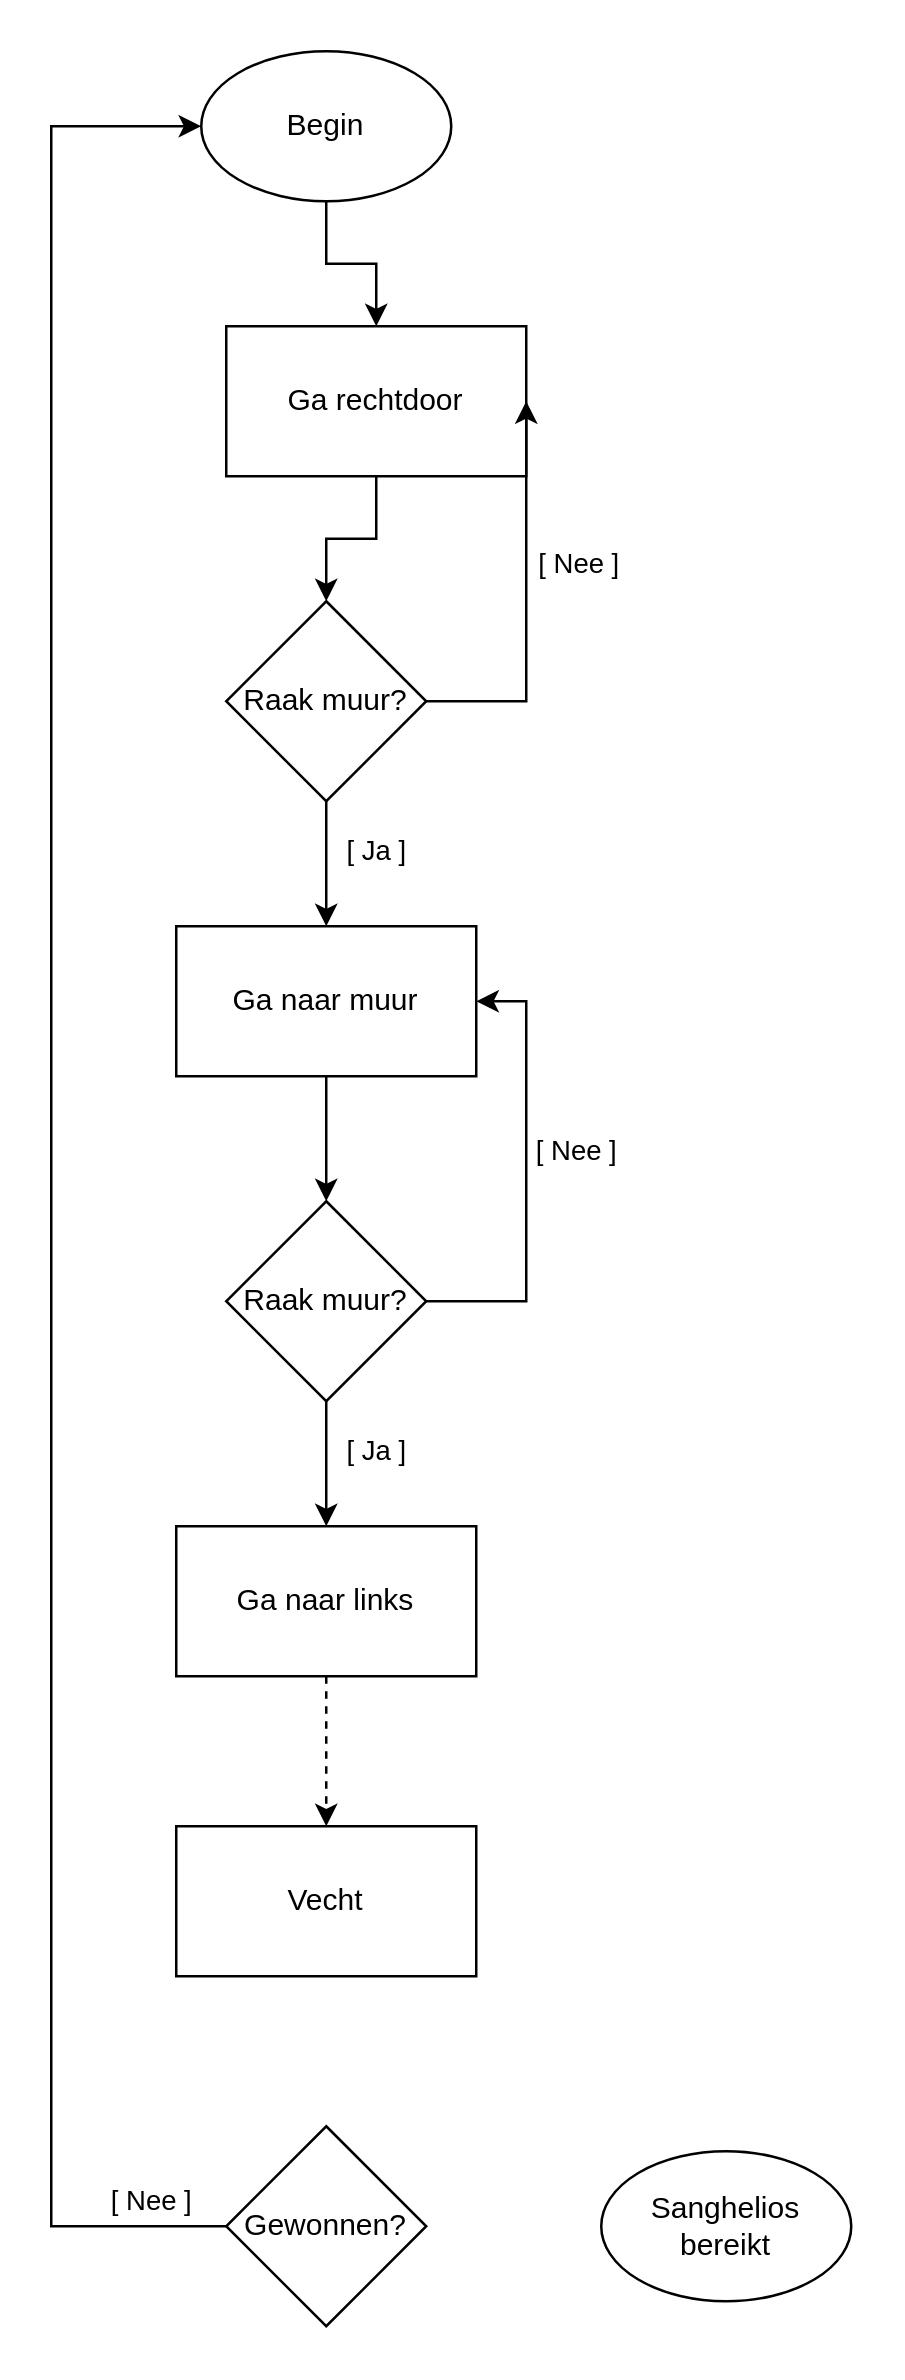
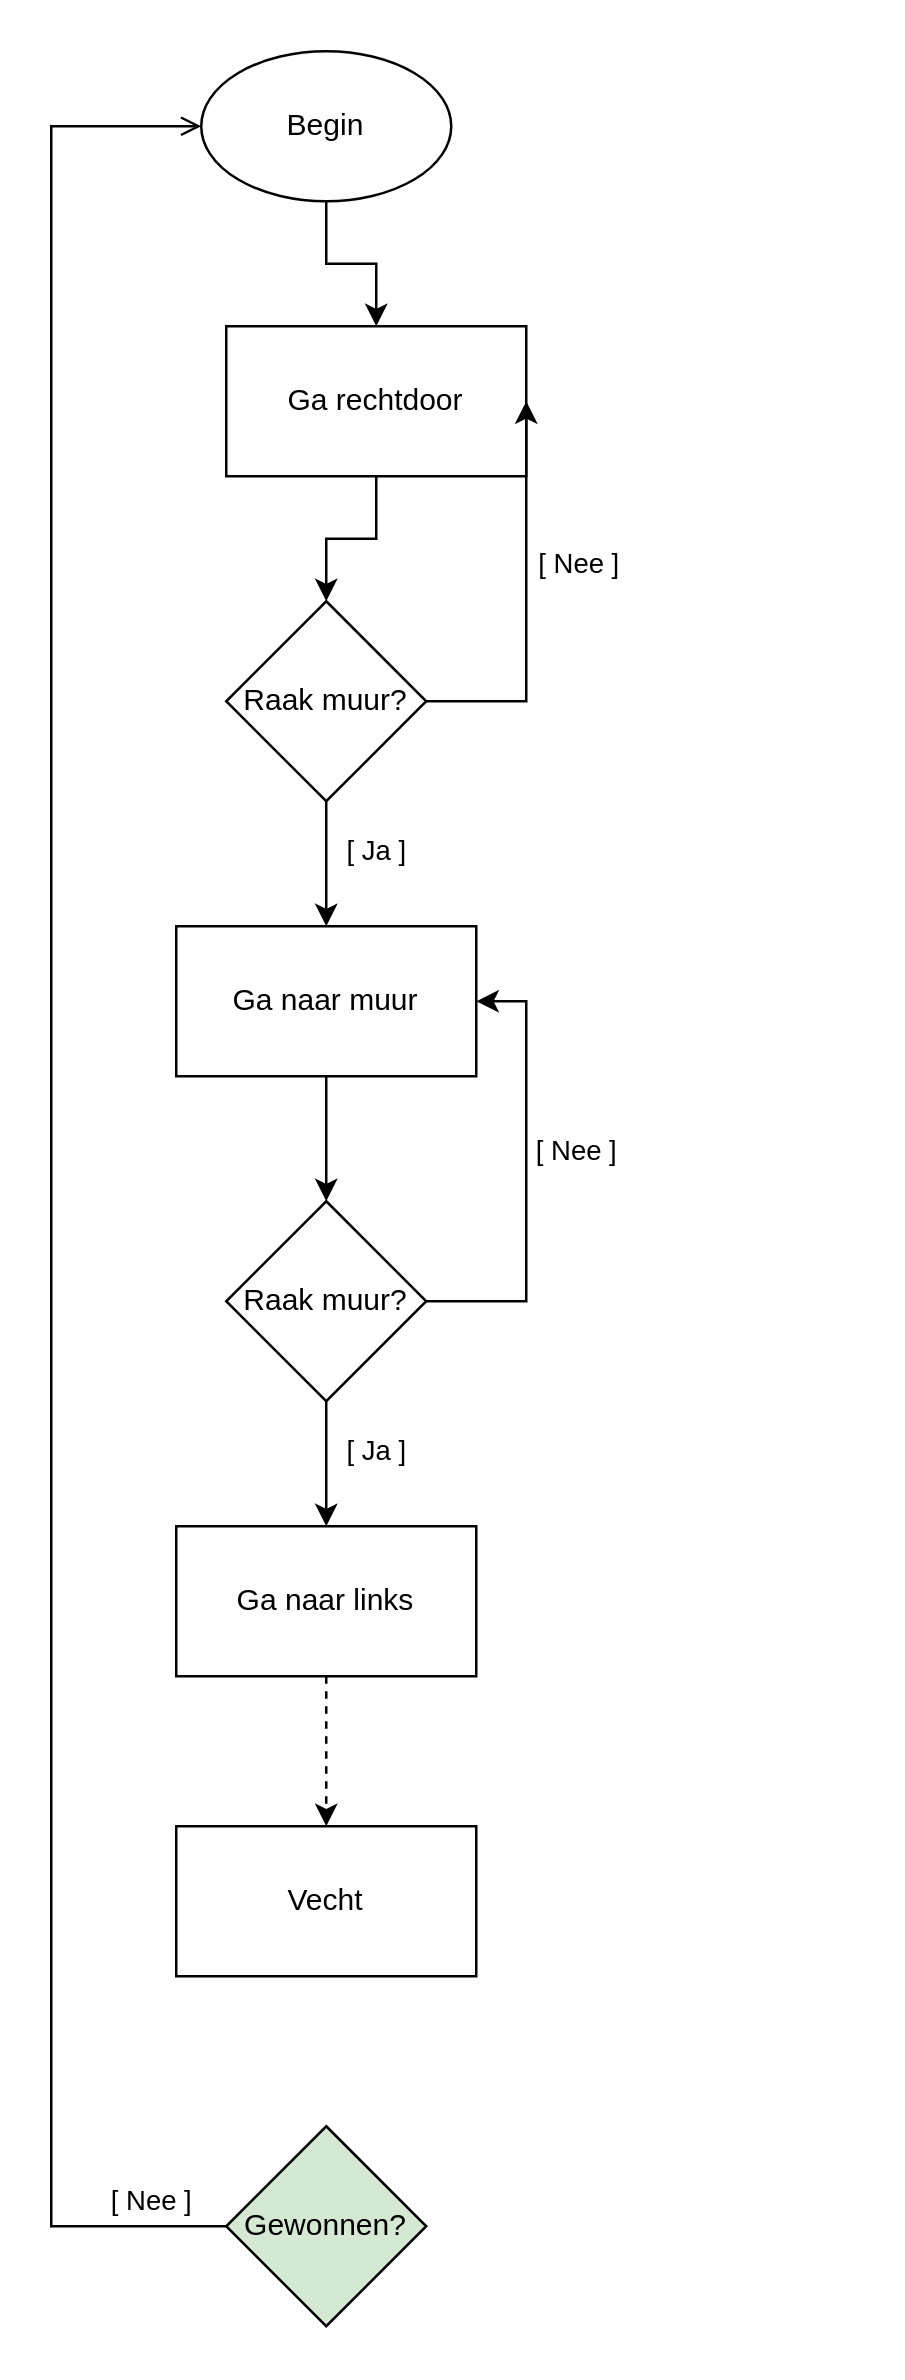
(183, 126) -> (187, 126)
(326, 2226) -> (326, 2226)
(726, 2226) -> none
